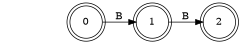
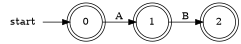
(119, 17) -> (119, 17)
none -> (23, 22)
